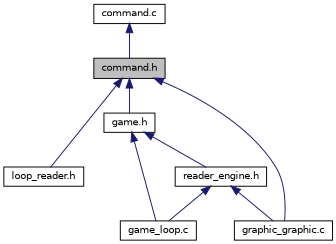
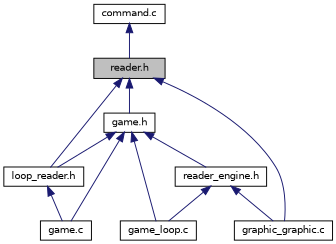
(129, 68) -> (129, 68)
none -> (82, 152)
none -> (66, 231)
